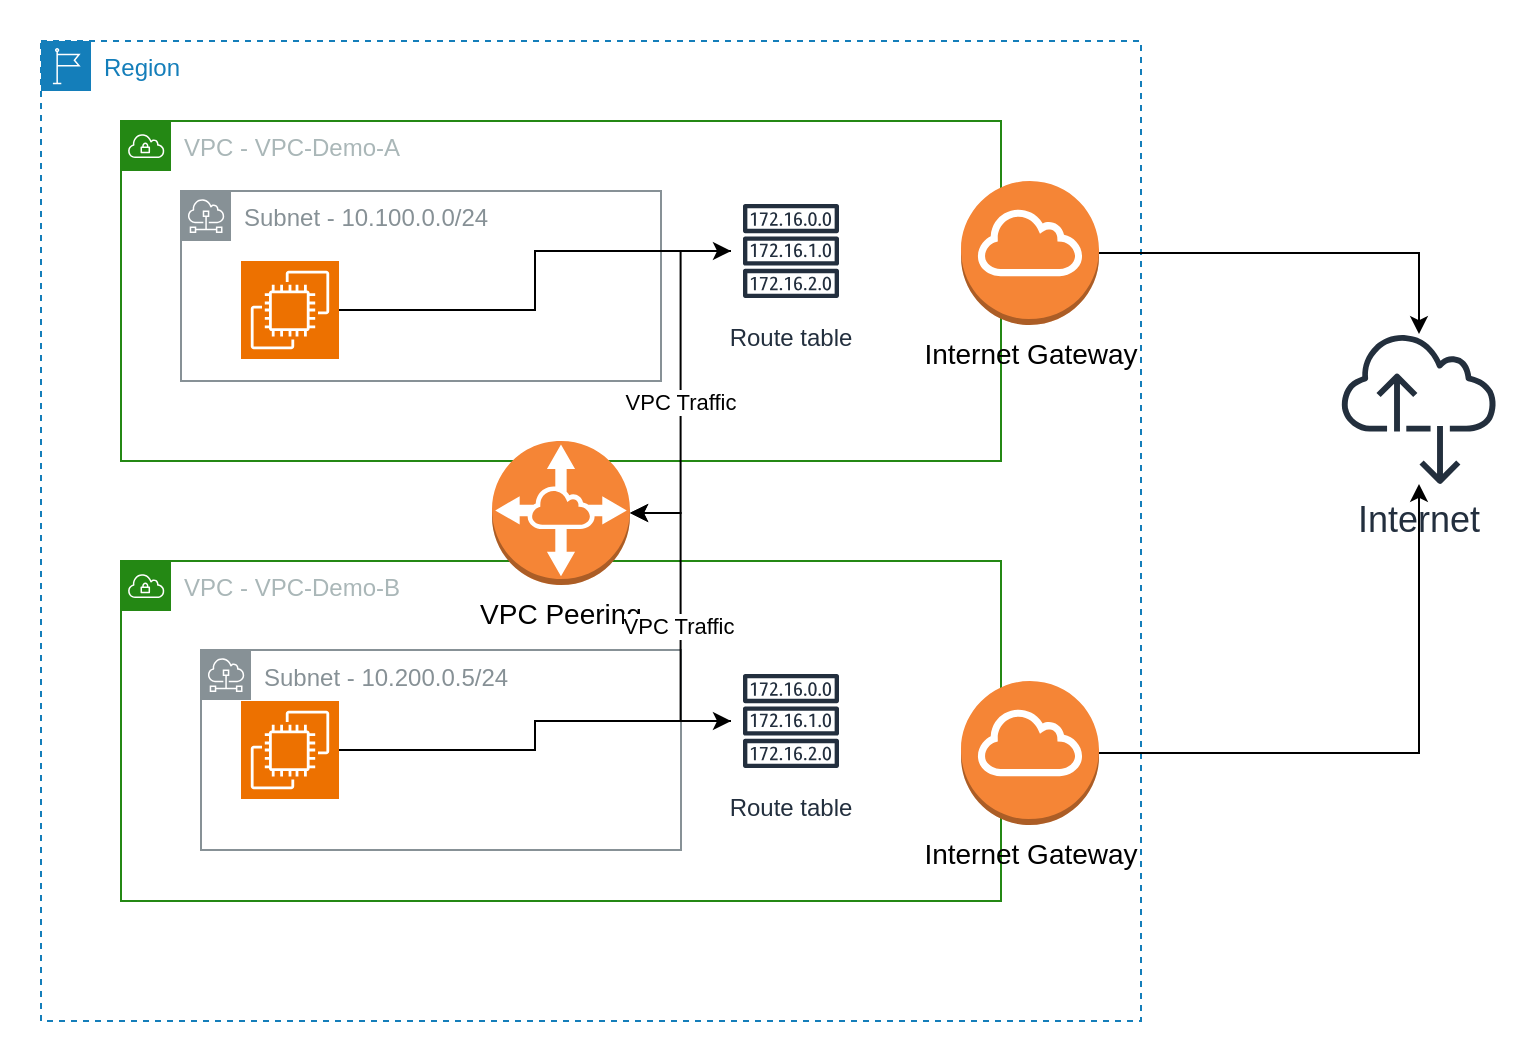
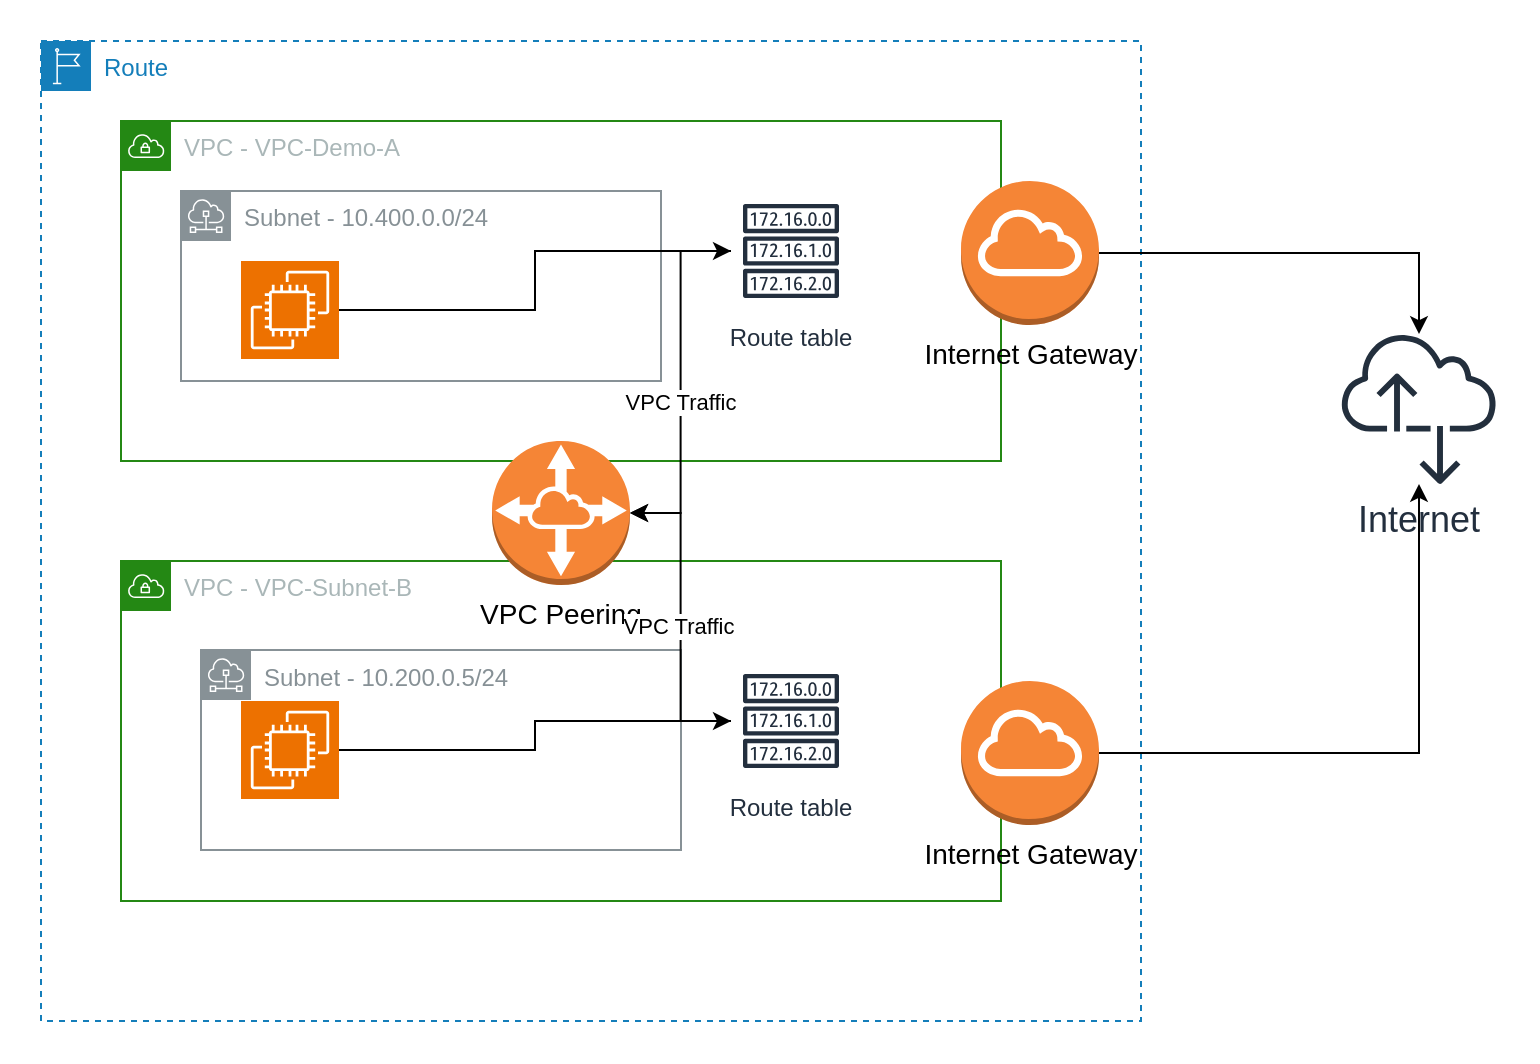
(142, 69) -> (139, 69)
(377, 219) -> (377, 219)
(289, 589) -> (303, 589)
